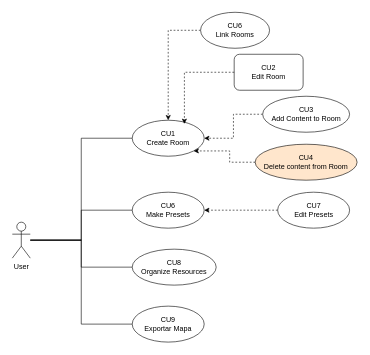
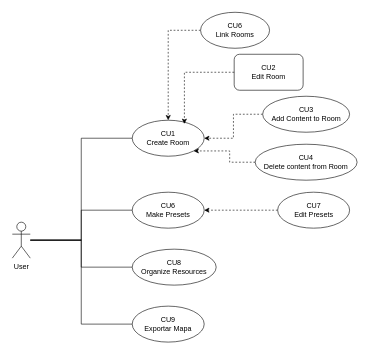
(306, 162) -> (306, 162)
